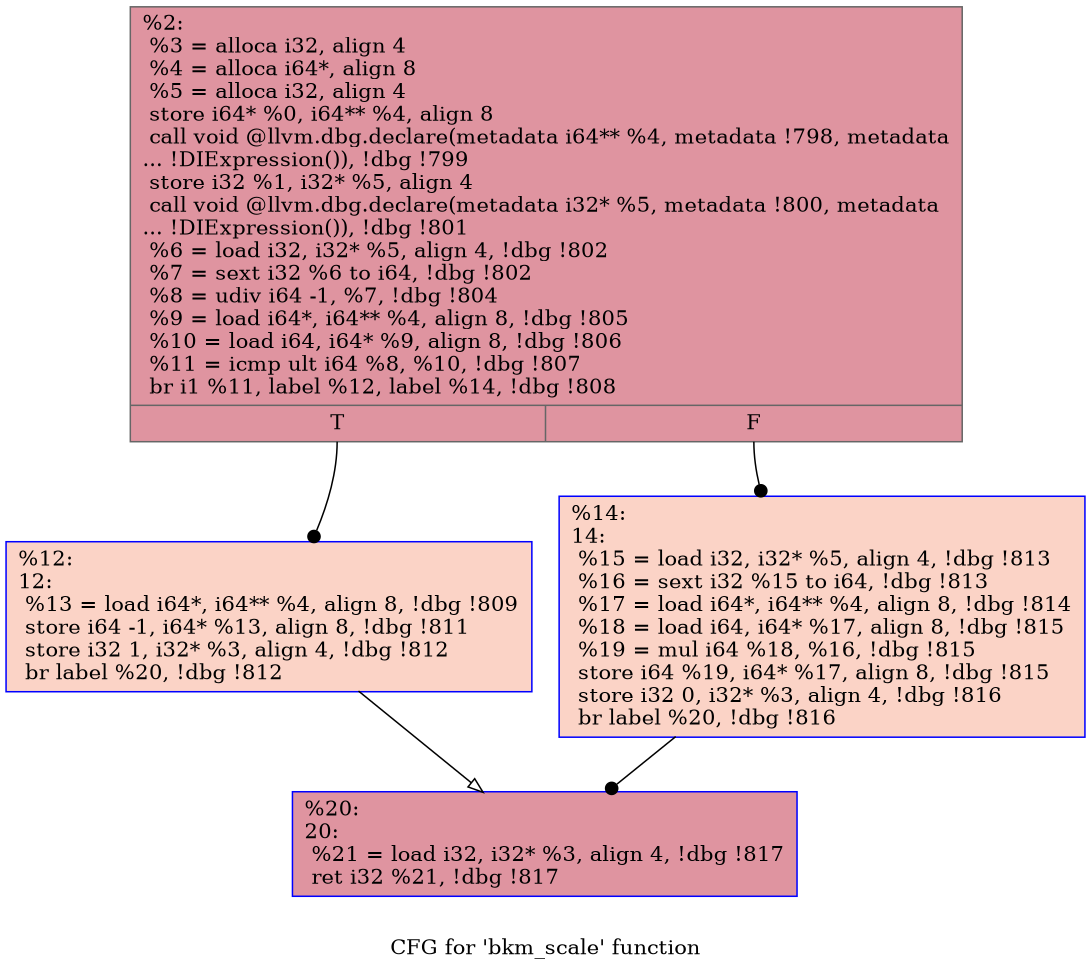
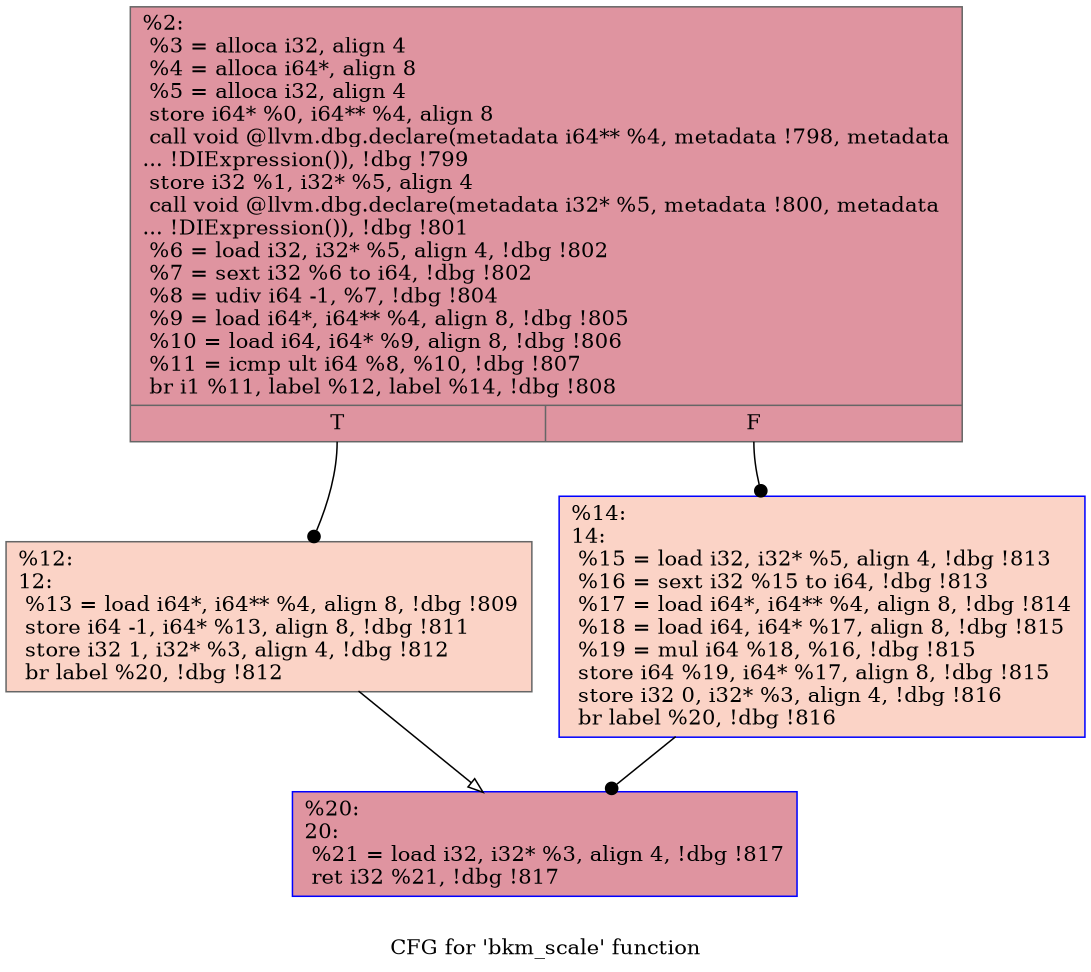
(269, 617) -> (269, 617)
